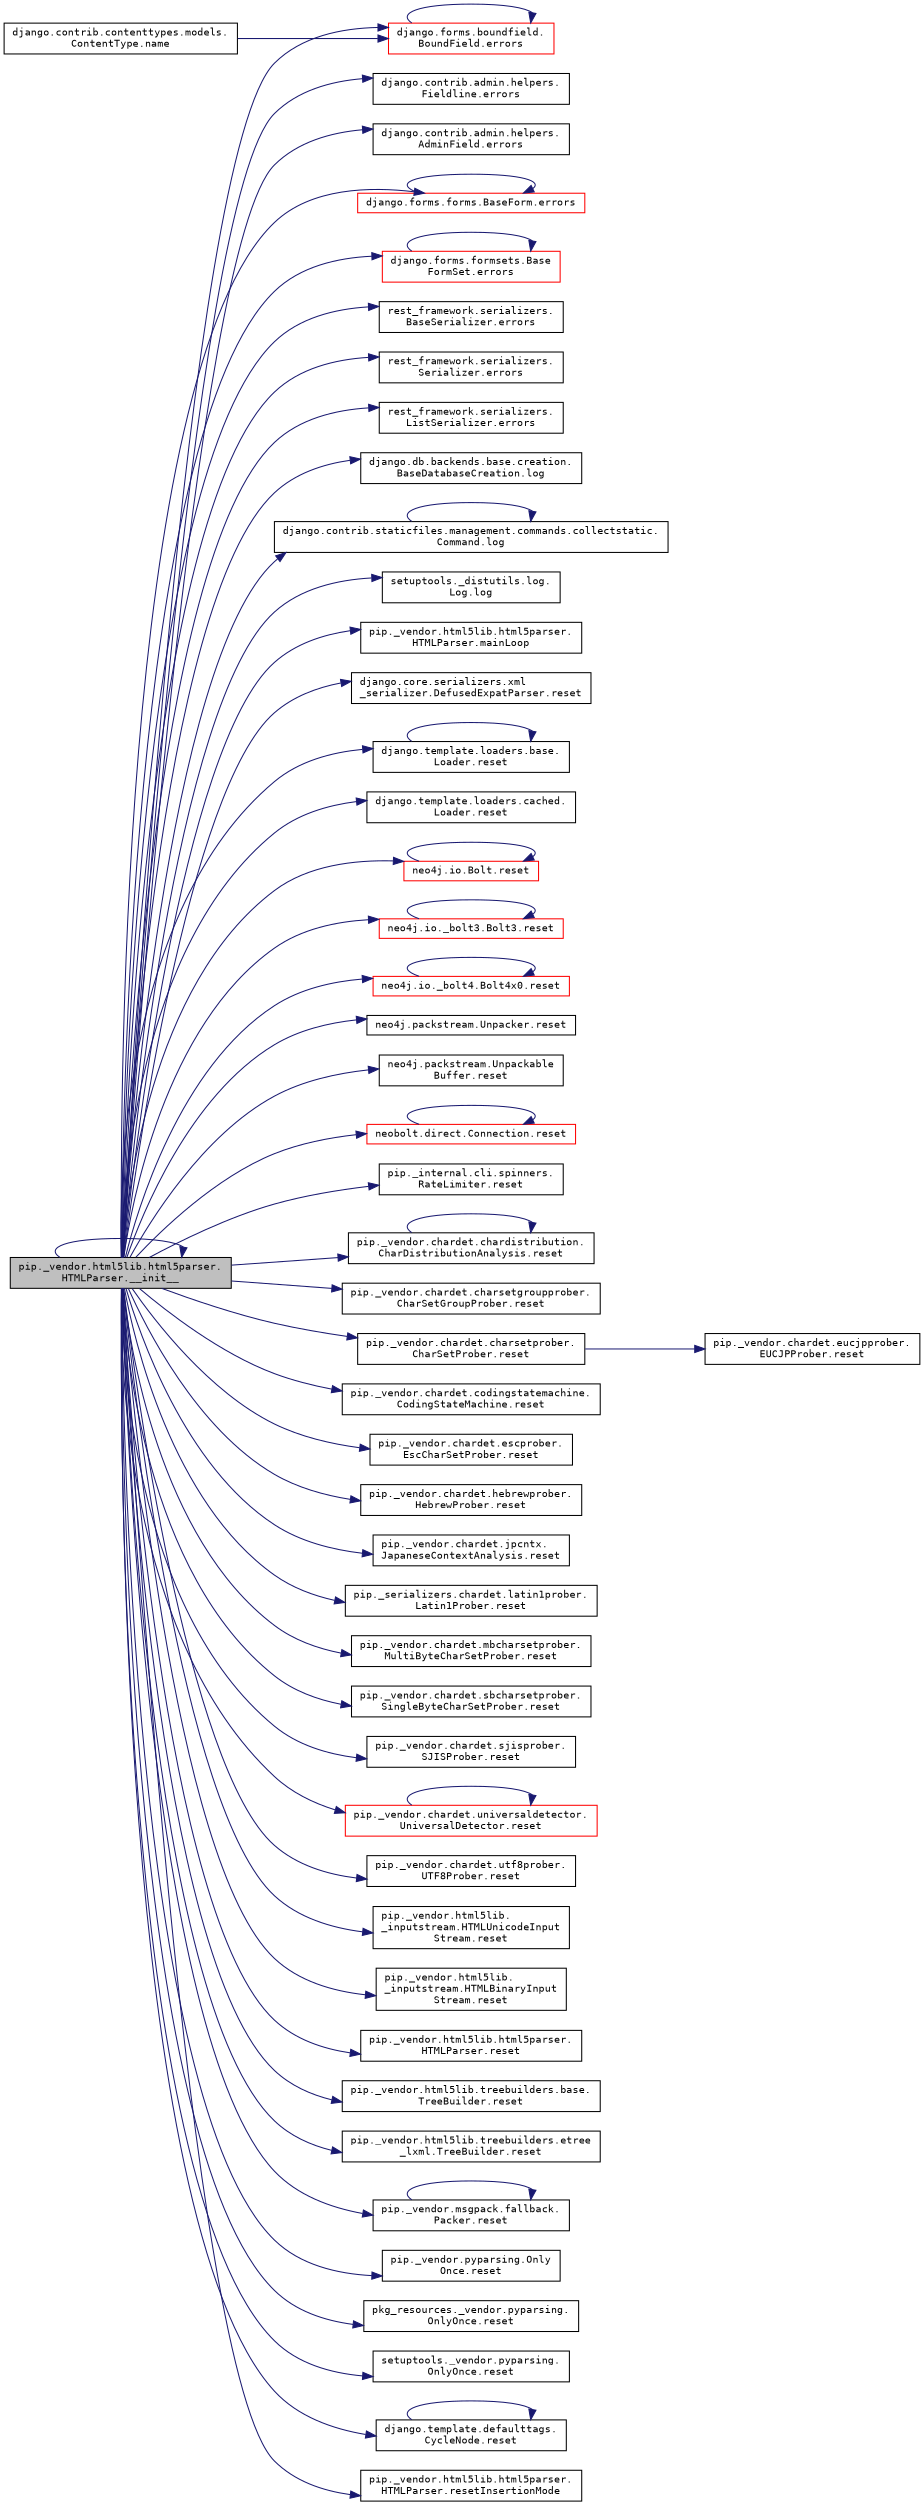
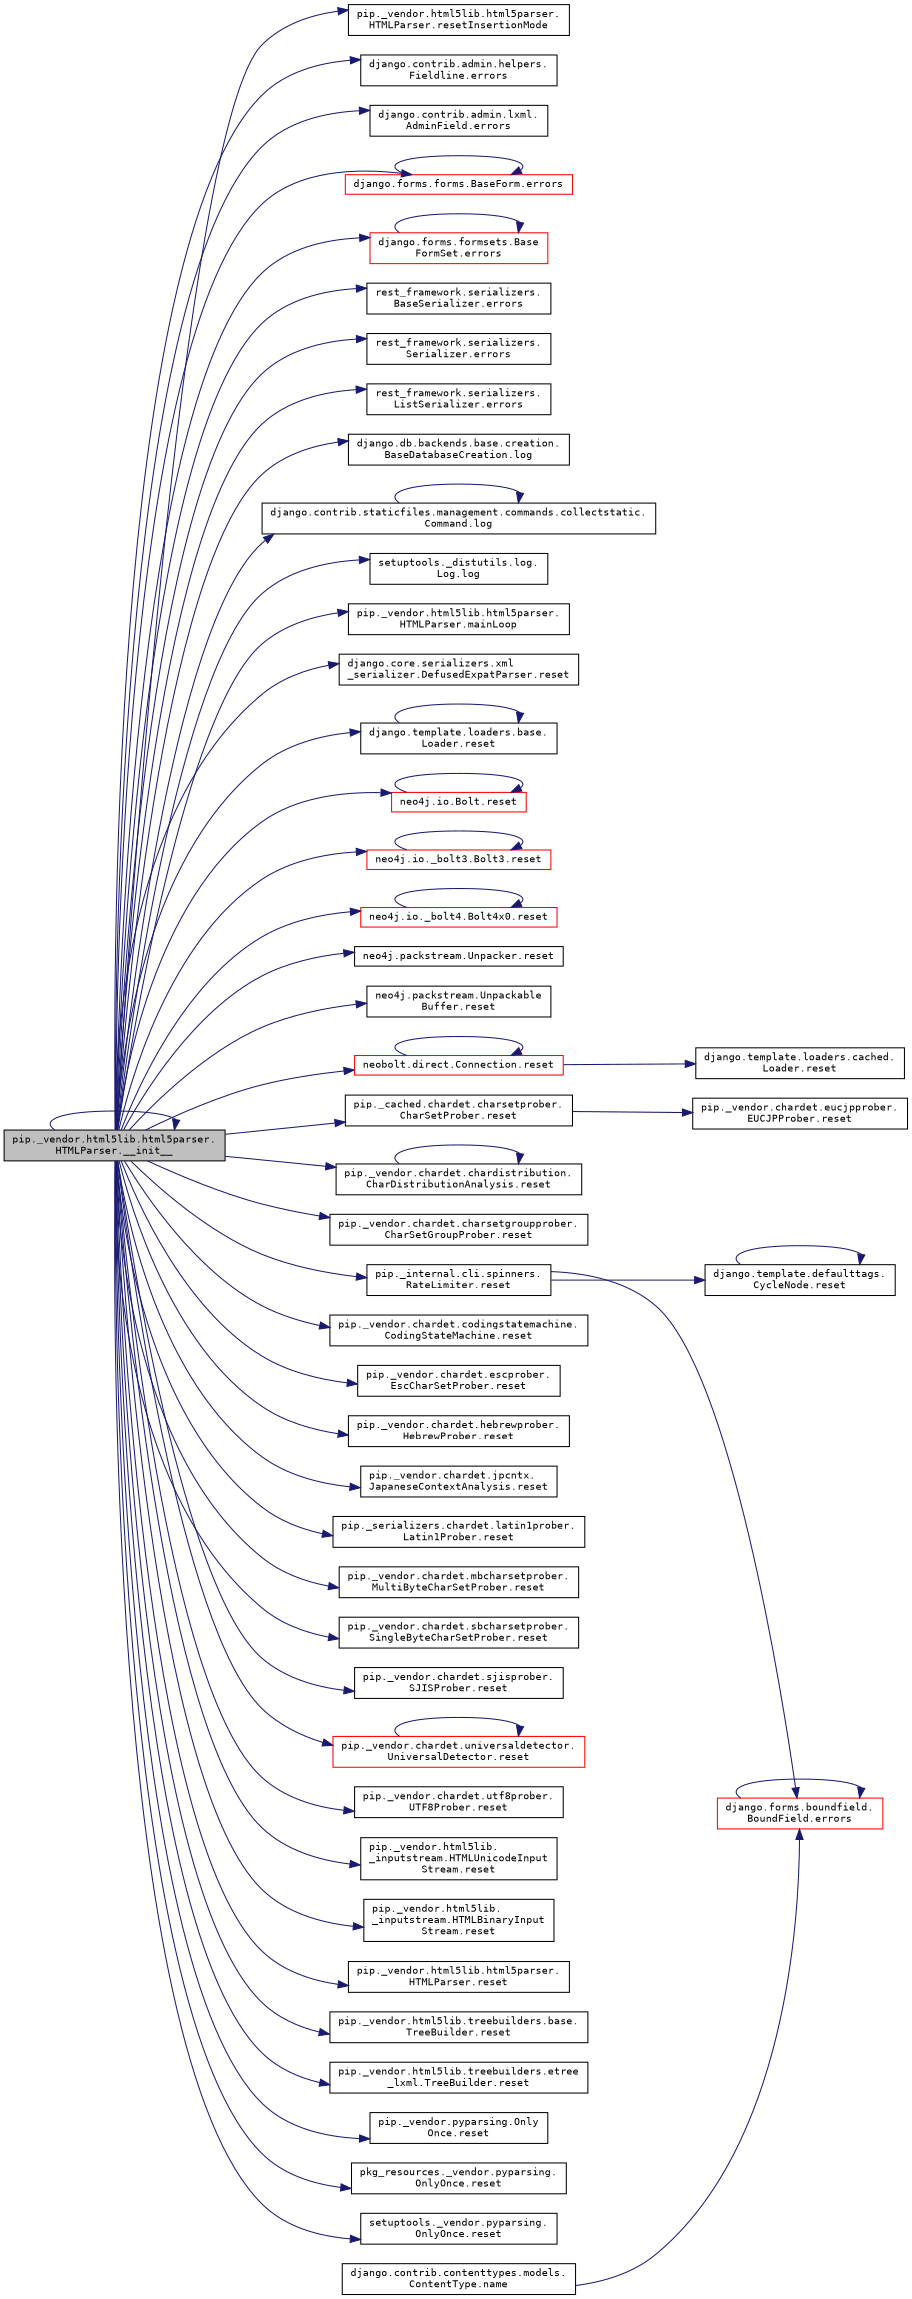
(471, 139) -> (459, 121)
(191, 435) -> (735, 1484)
(182, 961) -> (624, 1064)
(471, 1349) -> (459, 1111)
(181, 2145) -> (626, 1280)
(471, 2215) -> none
